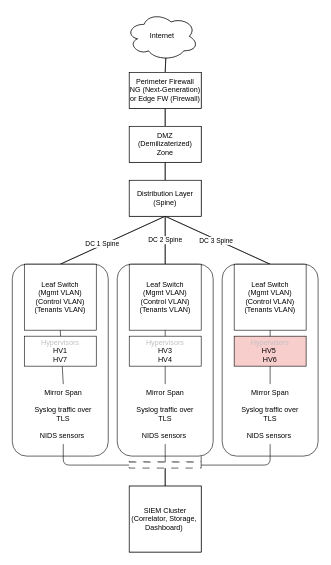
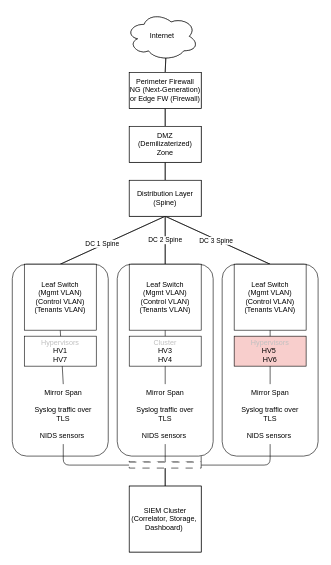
(165, 351) -> (165, 351)
